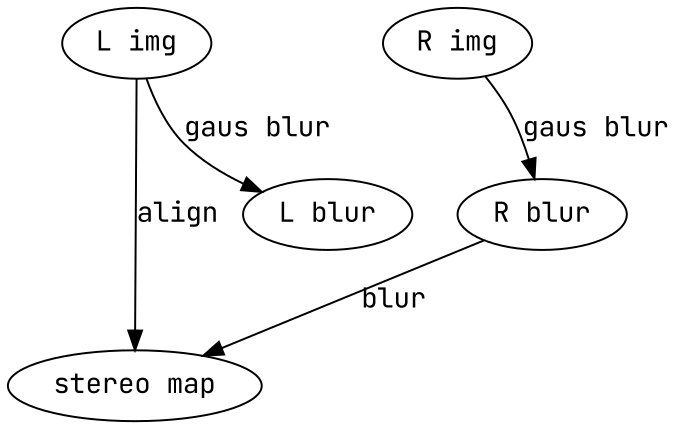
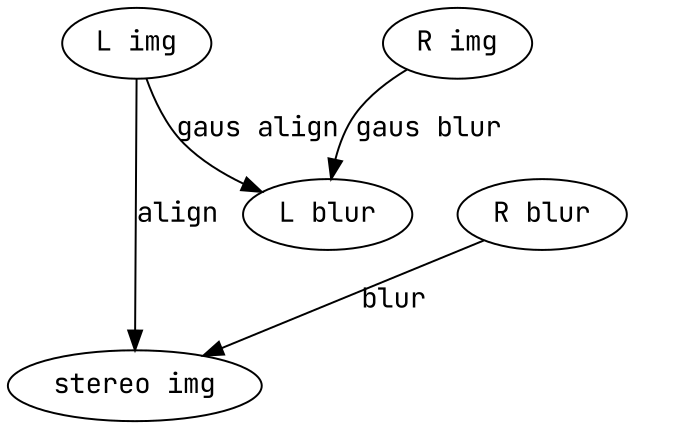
(512, 116) -> (361, 107)
(258, 129) -> (258, 129)
(135, 386) -> (135, 386)
